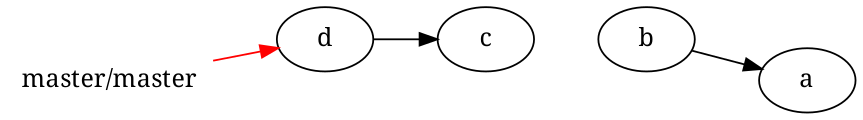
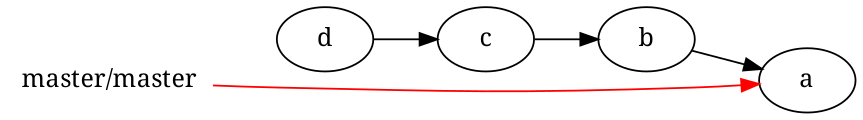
none -> (557, 39)
(237, 56) -> (477, 91)
